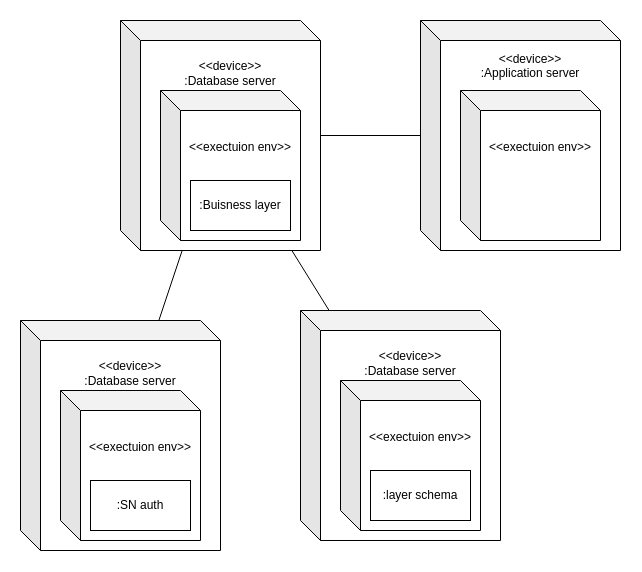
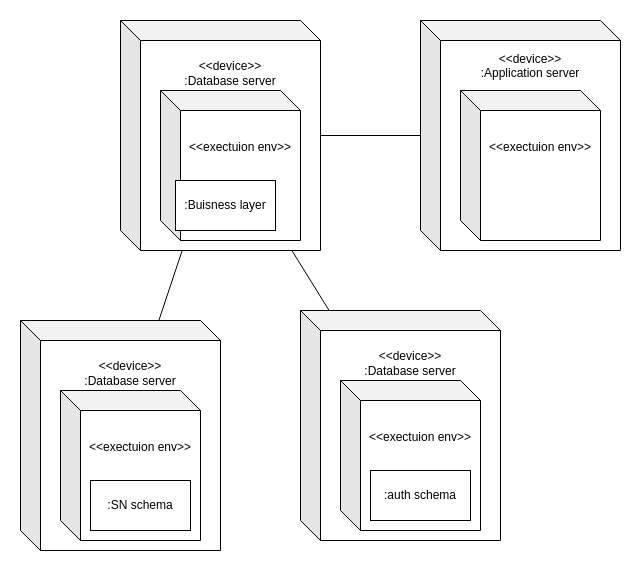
(241, 206) -> (226, 206)
(421, 496) -> (421, 496)
(141, 506) -> (141, 506)
